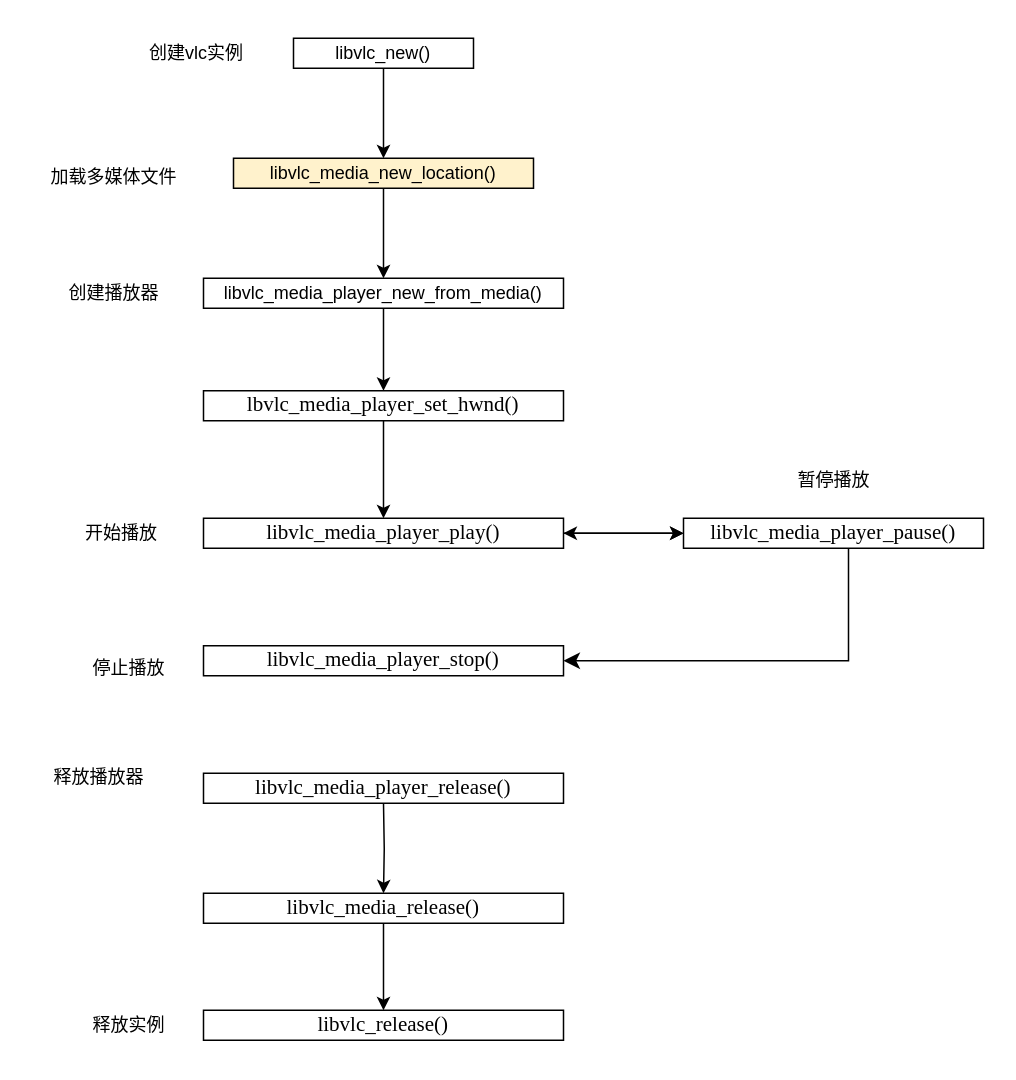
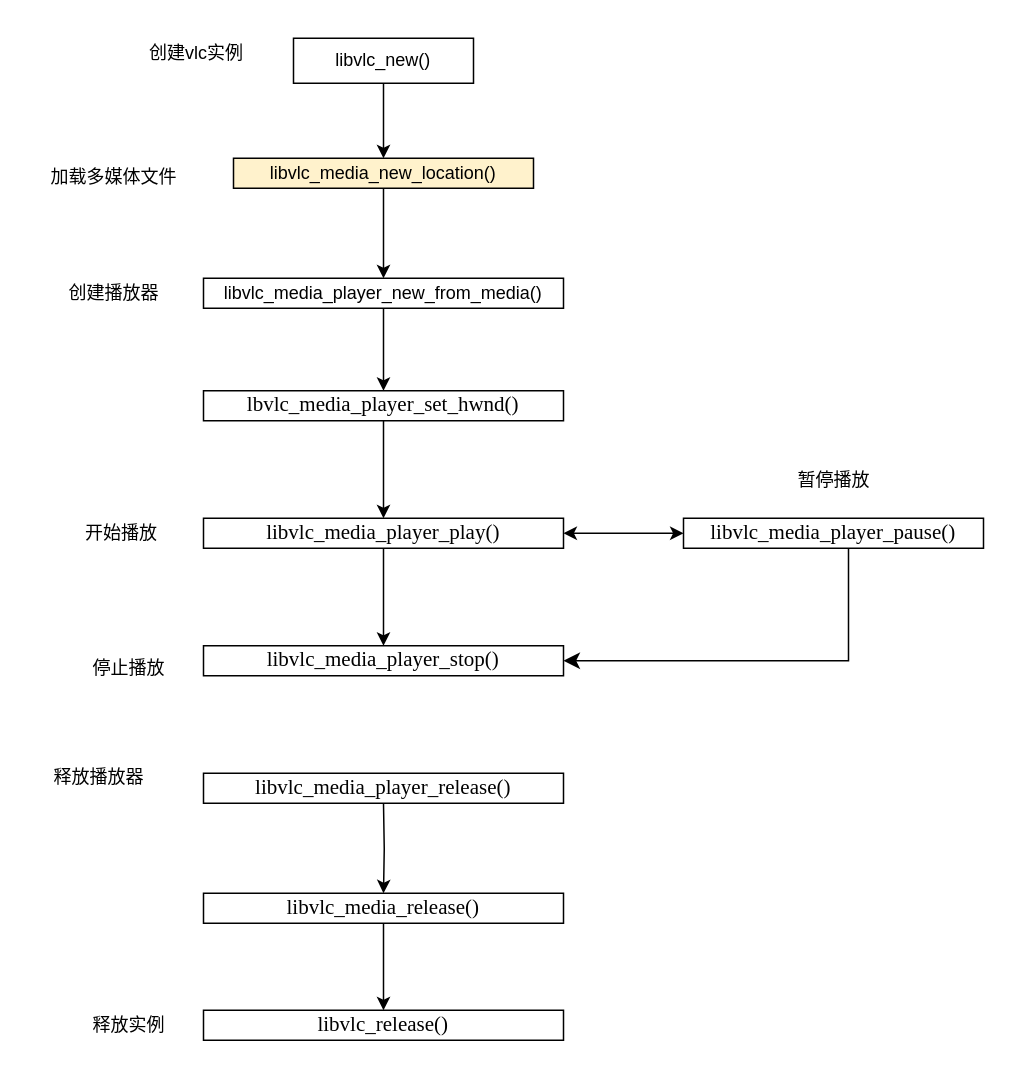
(383, 53) -> (383, 61)
(564, 533) -> (383, 592)
